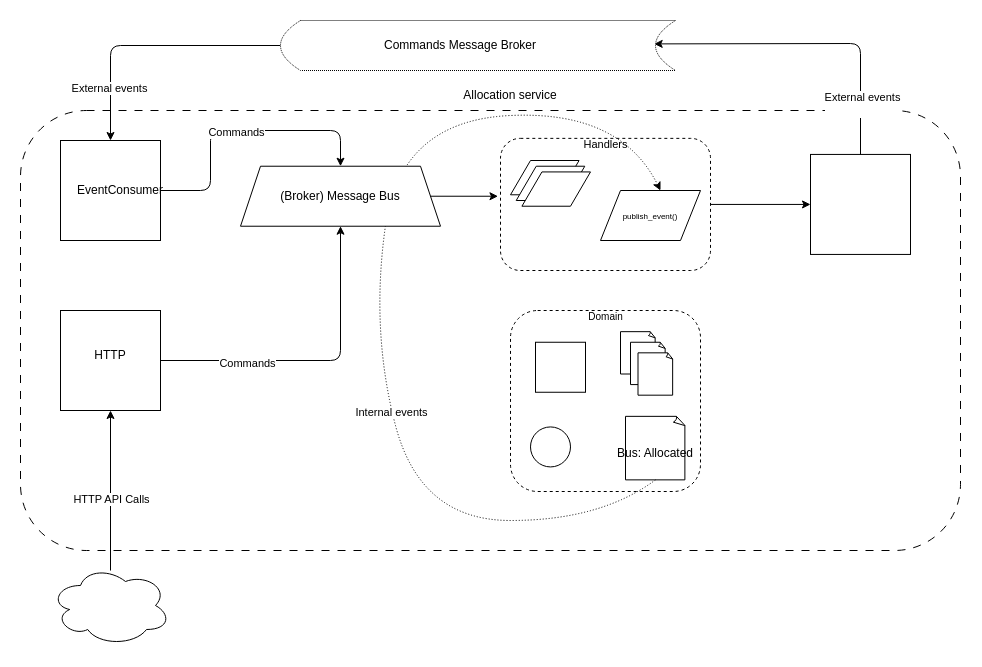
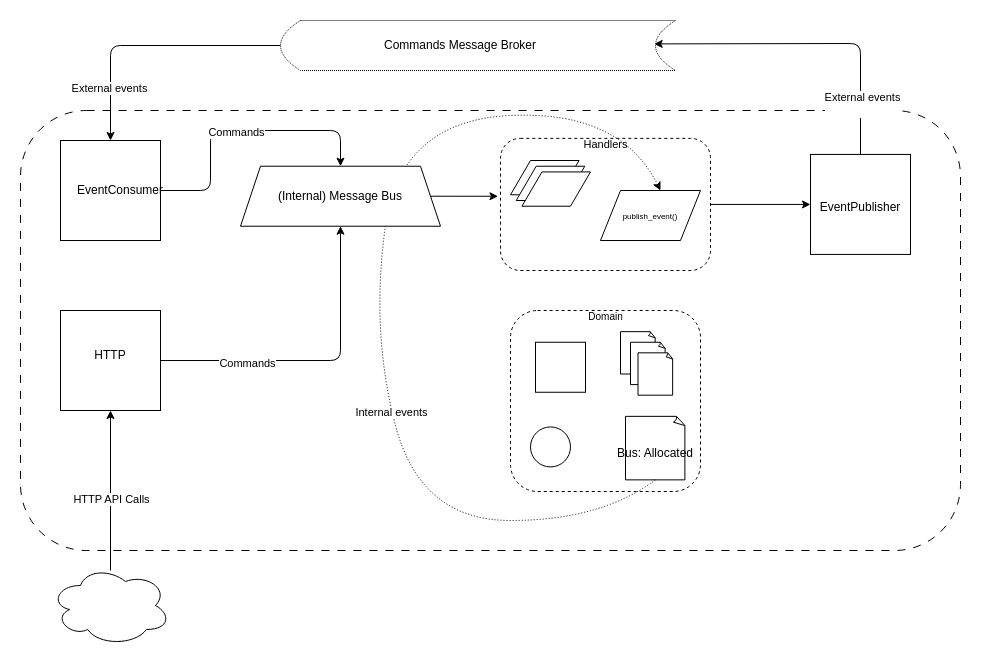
(511, 96) -> none
(341, 197) -> (341, 197)
none -> (861, 199)
